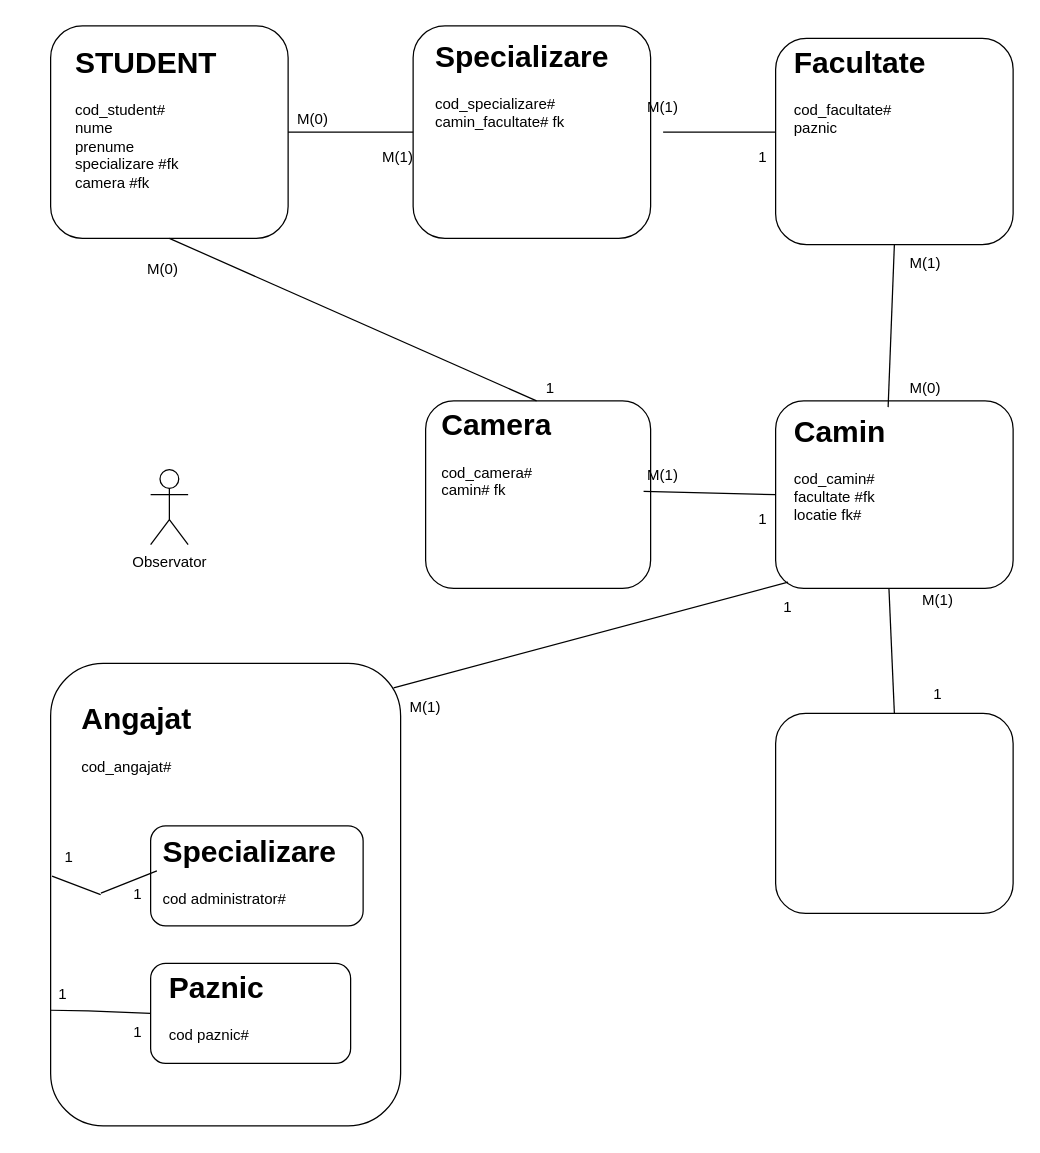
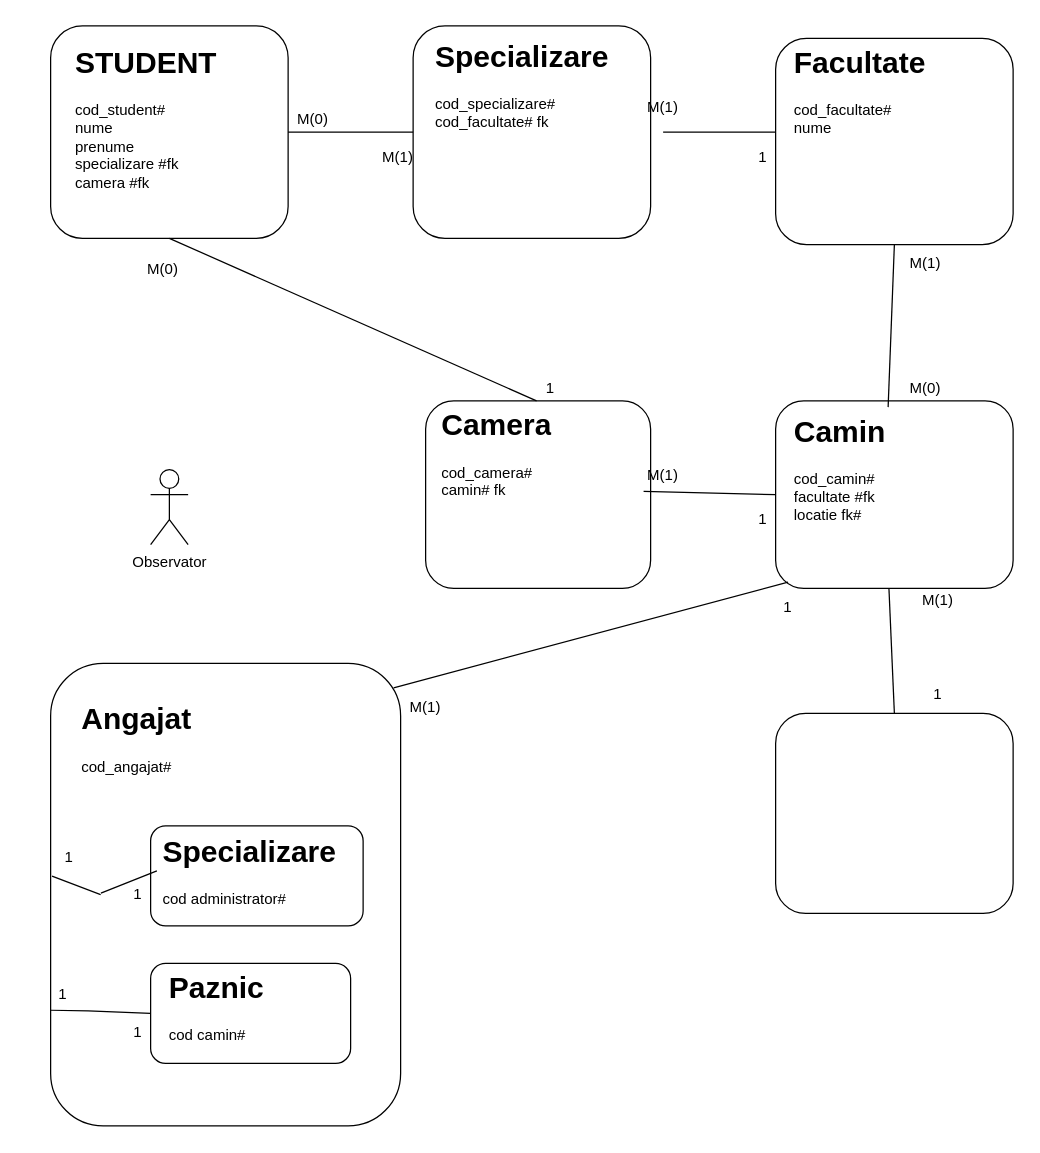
(510, 46) -> (503, 46)
(851, 53) -> (851, 53)
(212, 969) -> (207, 969)
